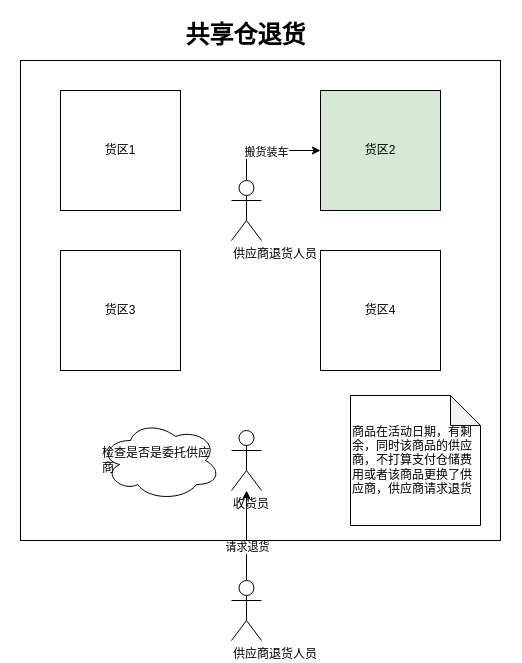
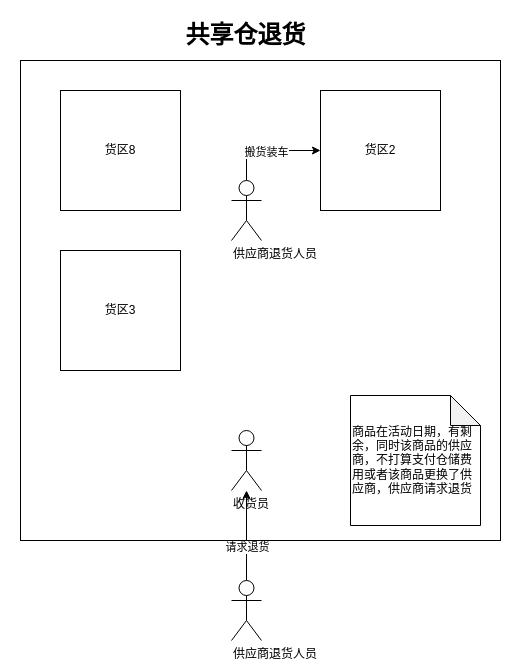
(121, 151) -> (121, 151)
(381, 151) -> (381, 151)
(381, 311) -> none
(161, 461) -> none
